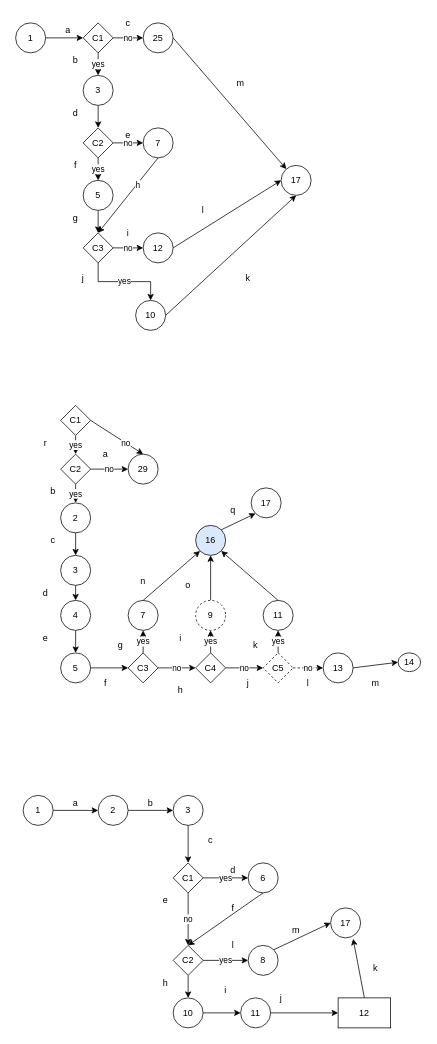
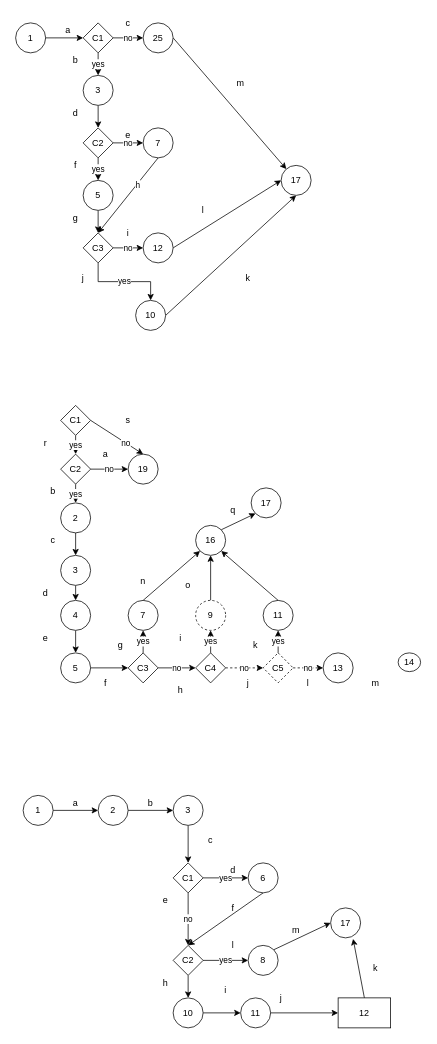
none -> (128, 420)
(143, 469) -> (143, 469)
(210, 540) -> (210, 540)
(373, 665) -> none
(233, 668) -> (233, 668)
